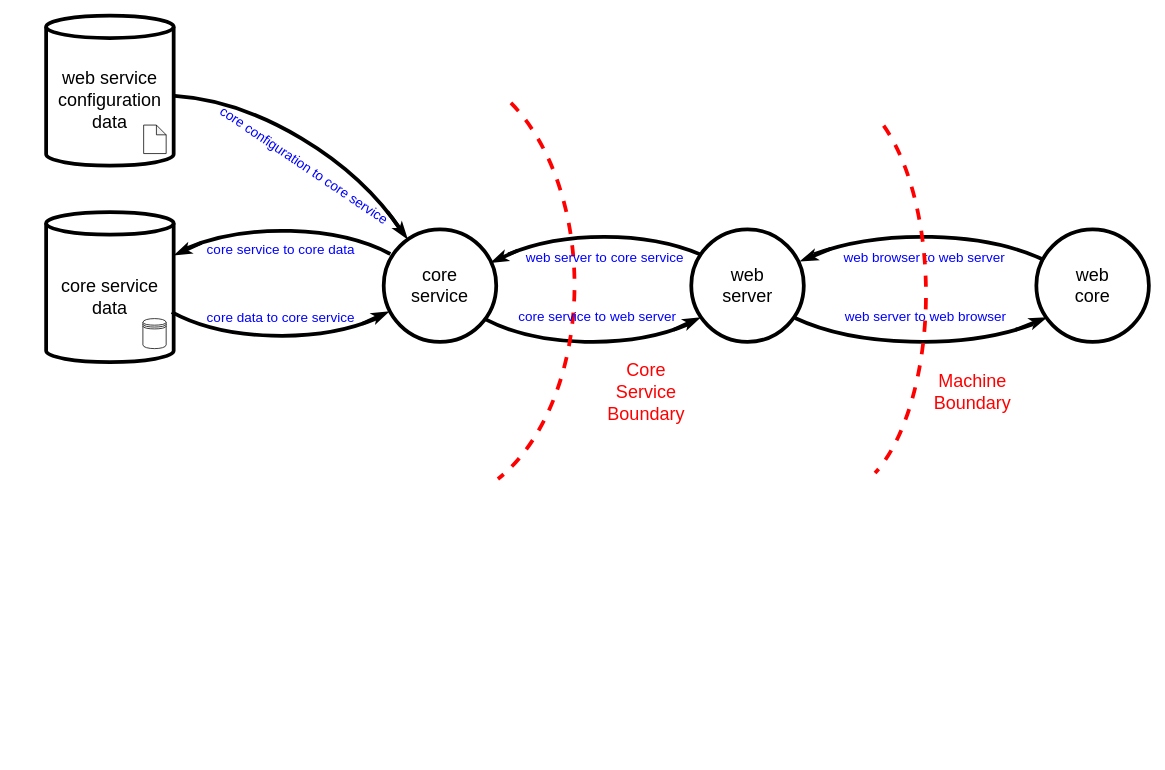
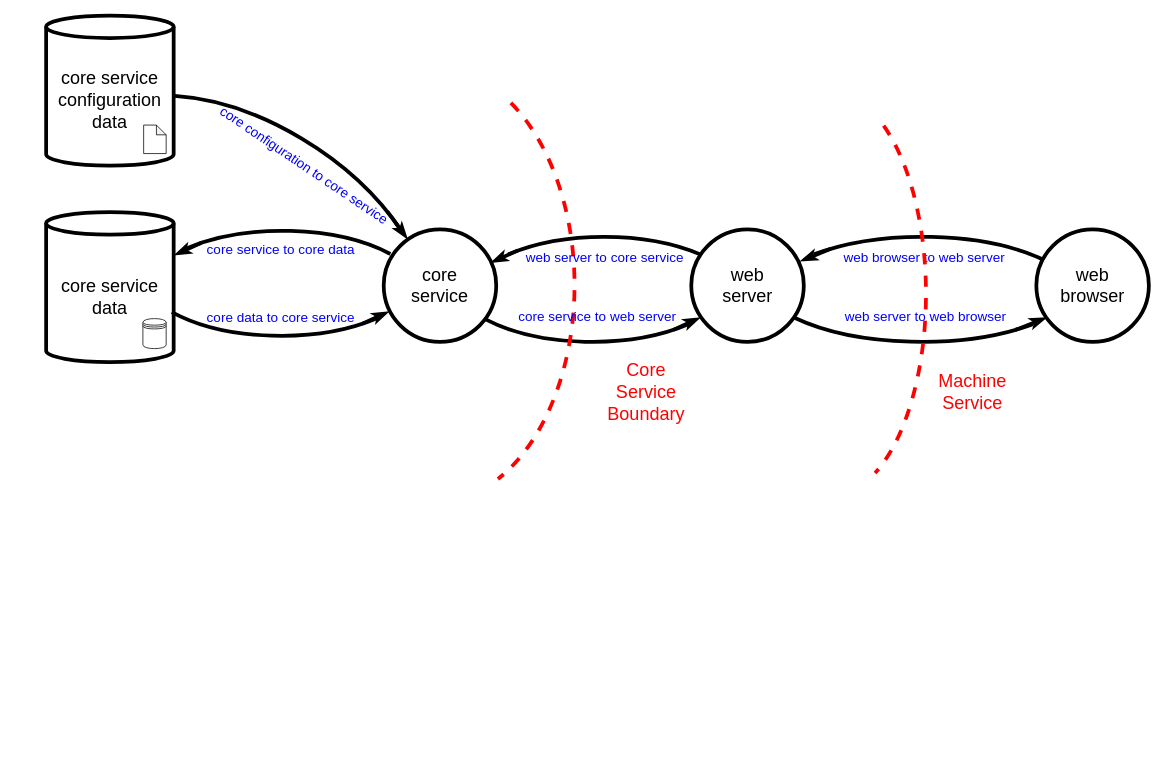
(110, 100) -> (110, 100)
(1092, 285) -> (1092, 285)
(972, 392) -> (972, 392)
